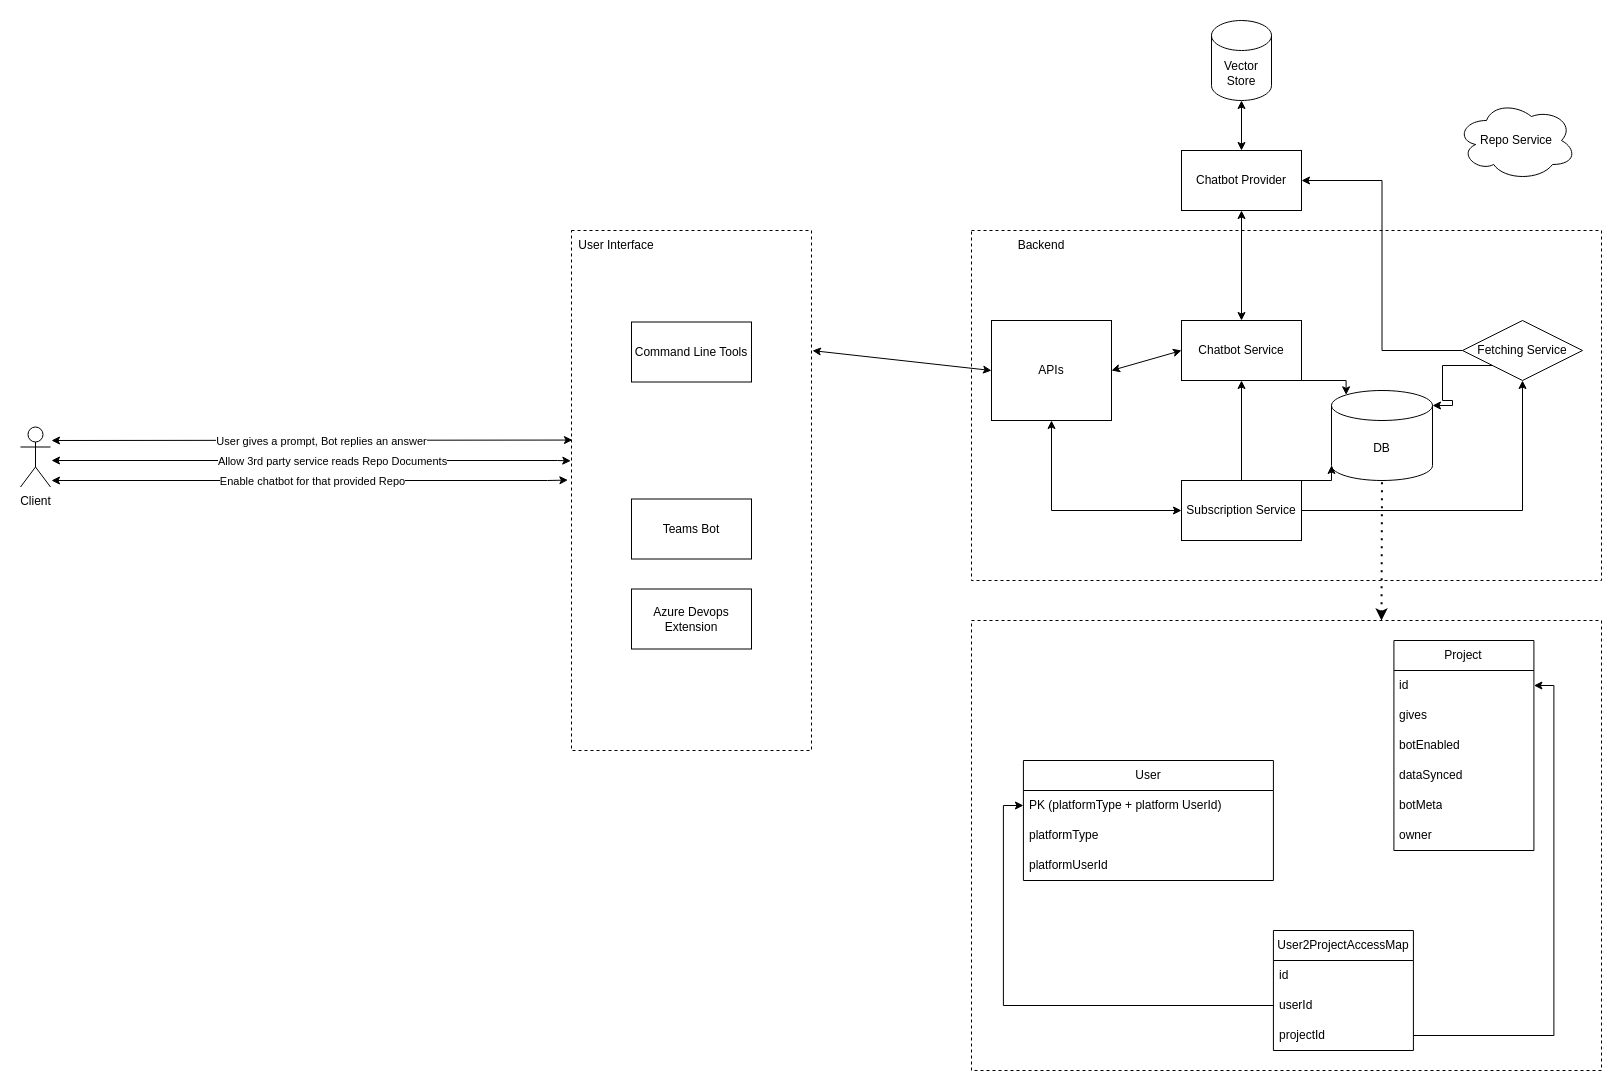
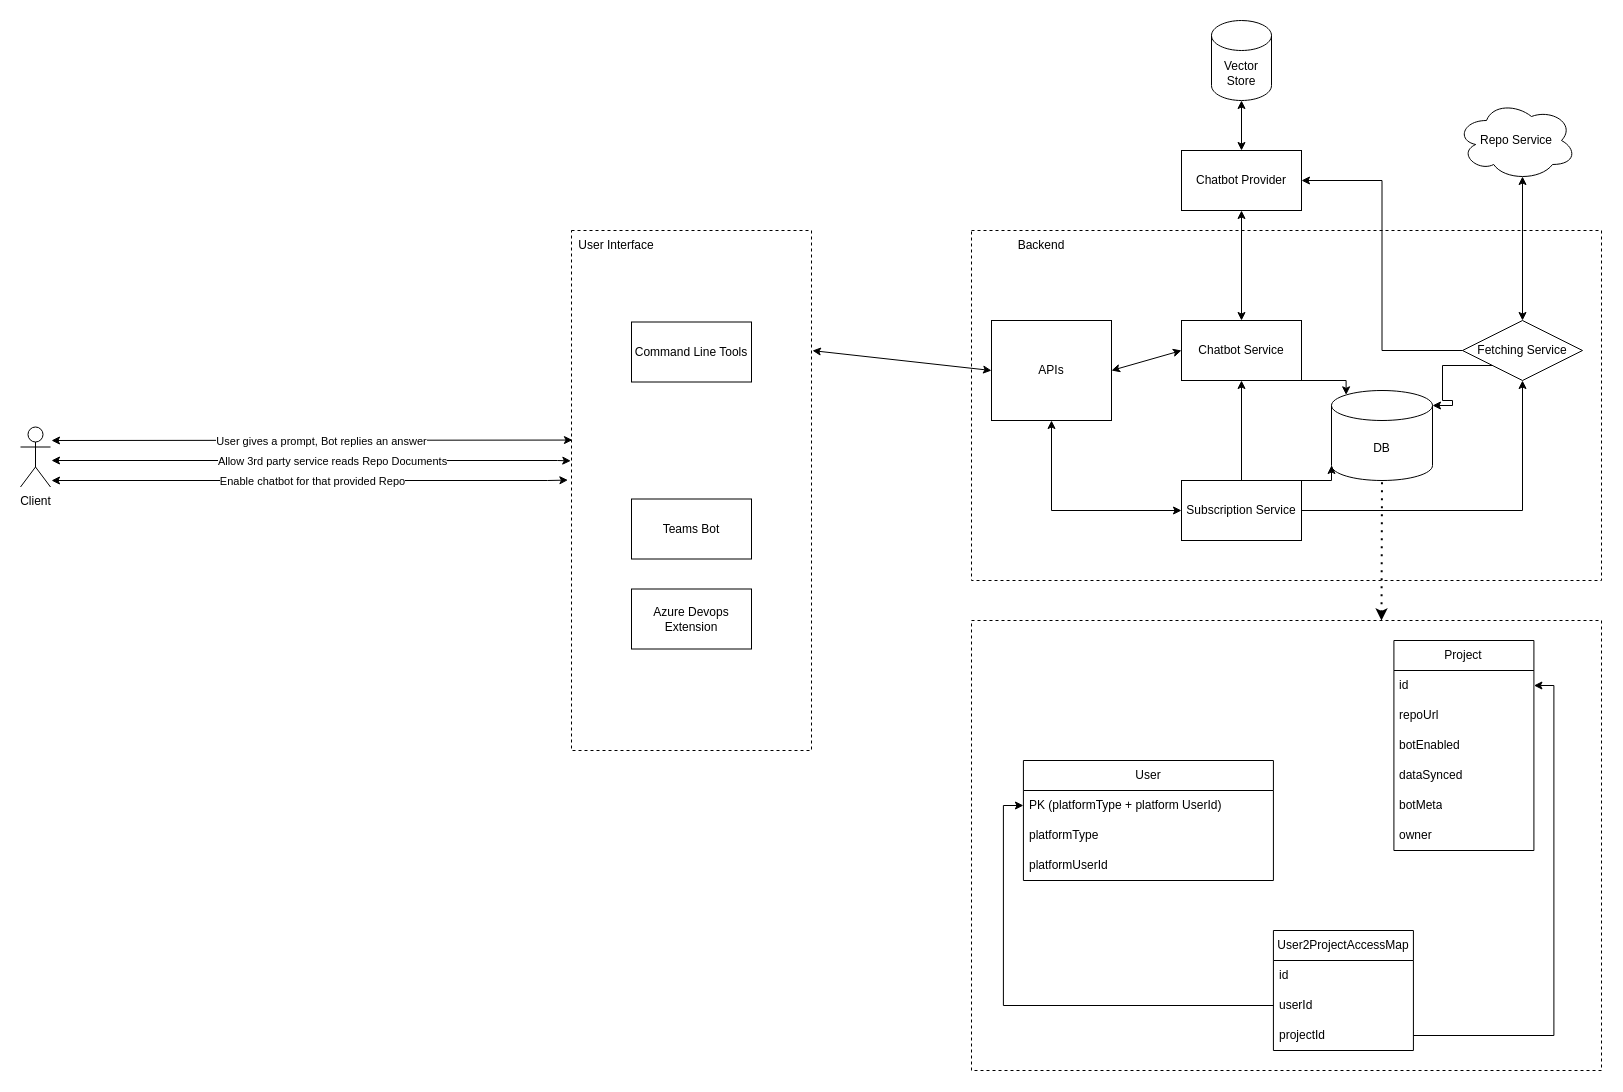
none -> (1523, 249)
(1415, 716) -> (1421, 716)
